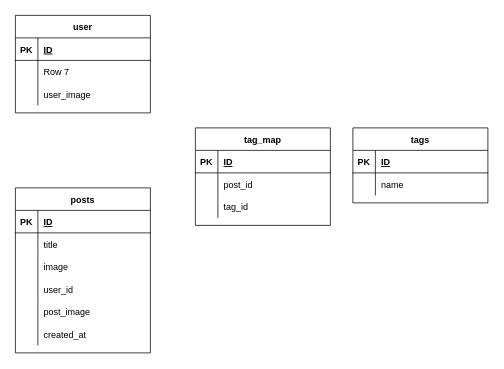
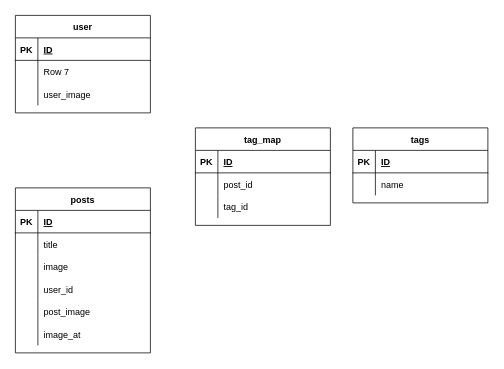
(69, 335) -> (62, 335)
